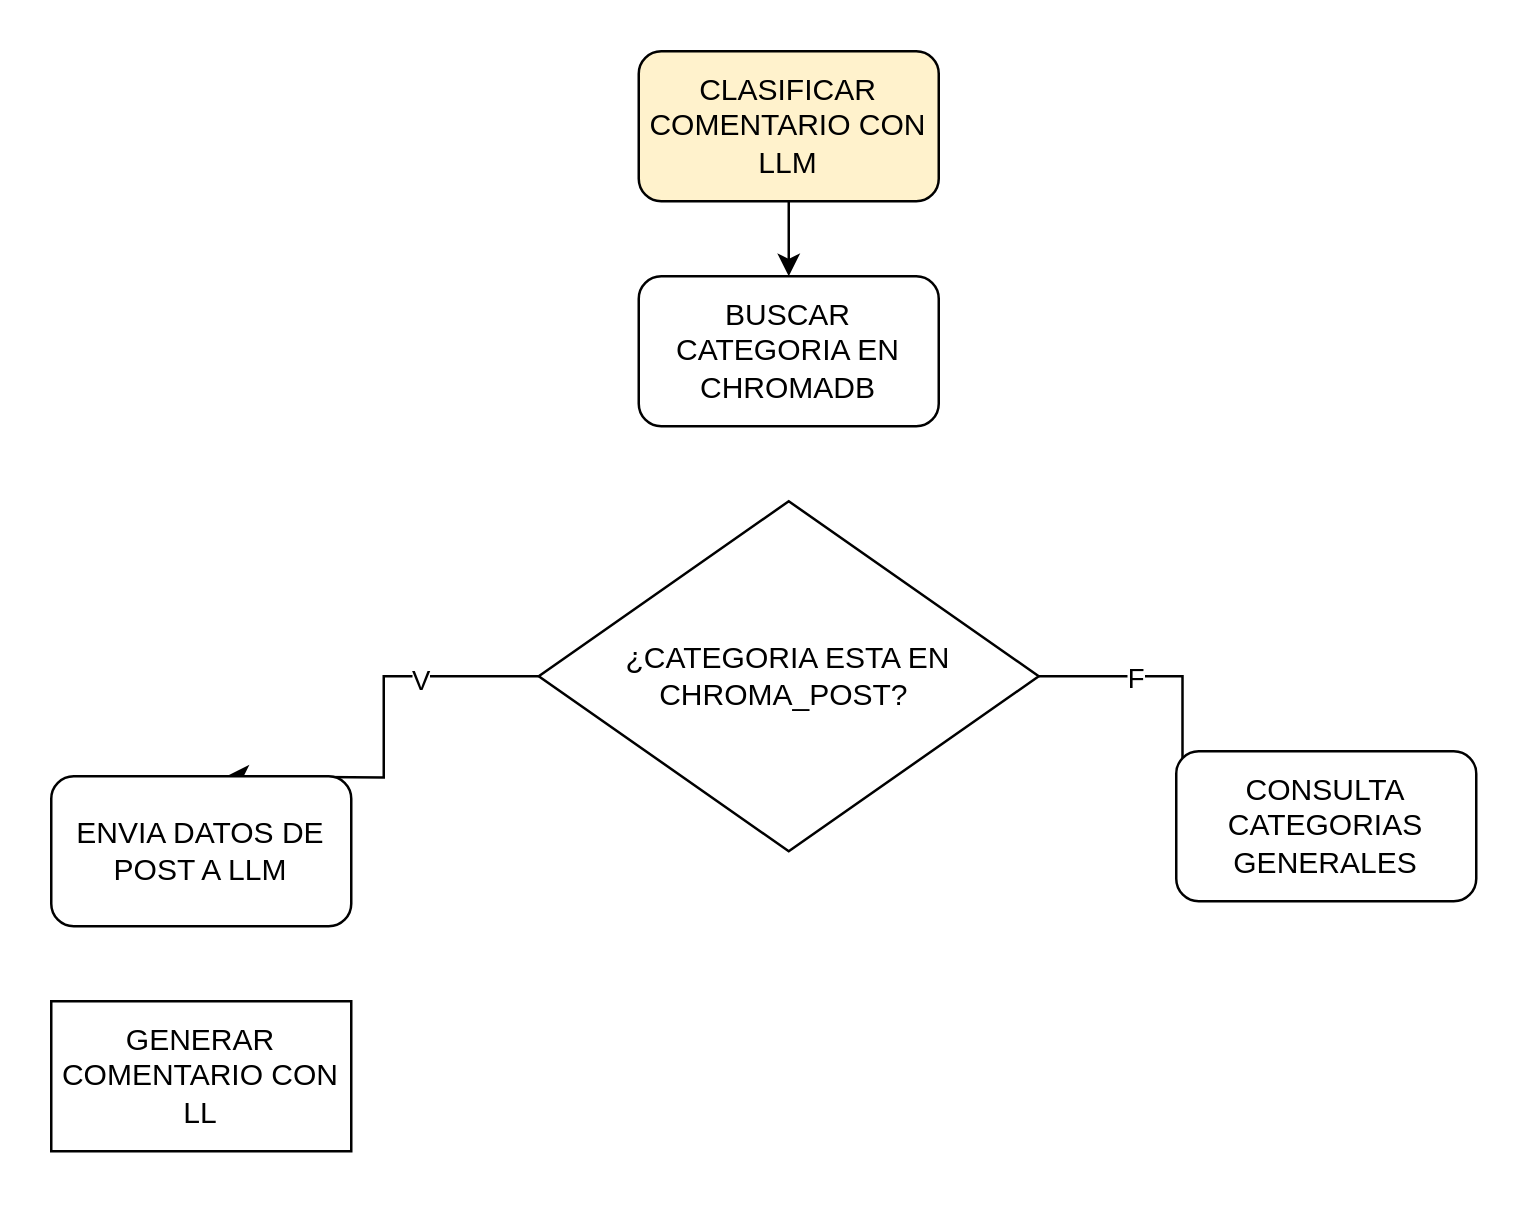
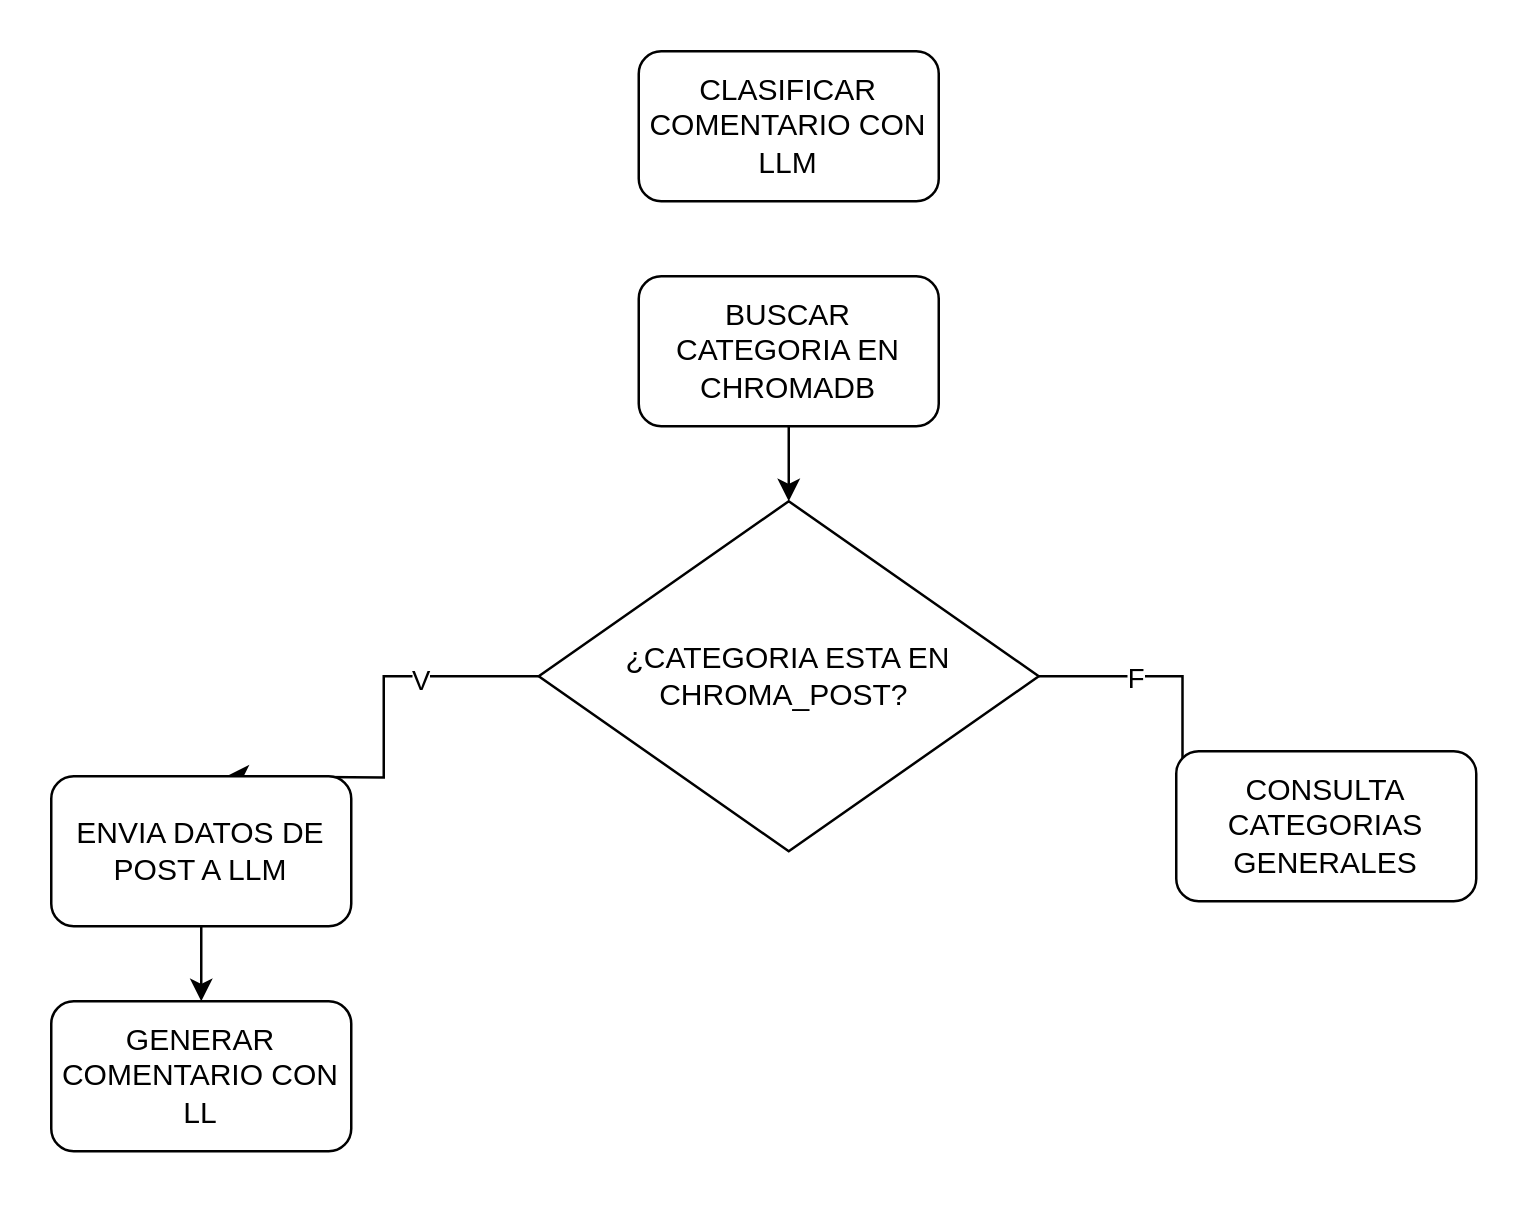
(789, 126) -> (789, 126)
(789, 230) -> none
none -> (789, 455)
none -> (201, 955)
(201, 1076) -> (201, 1076)
